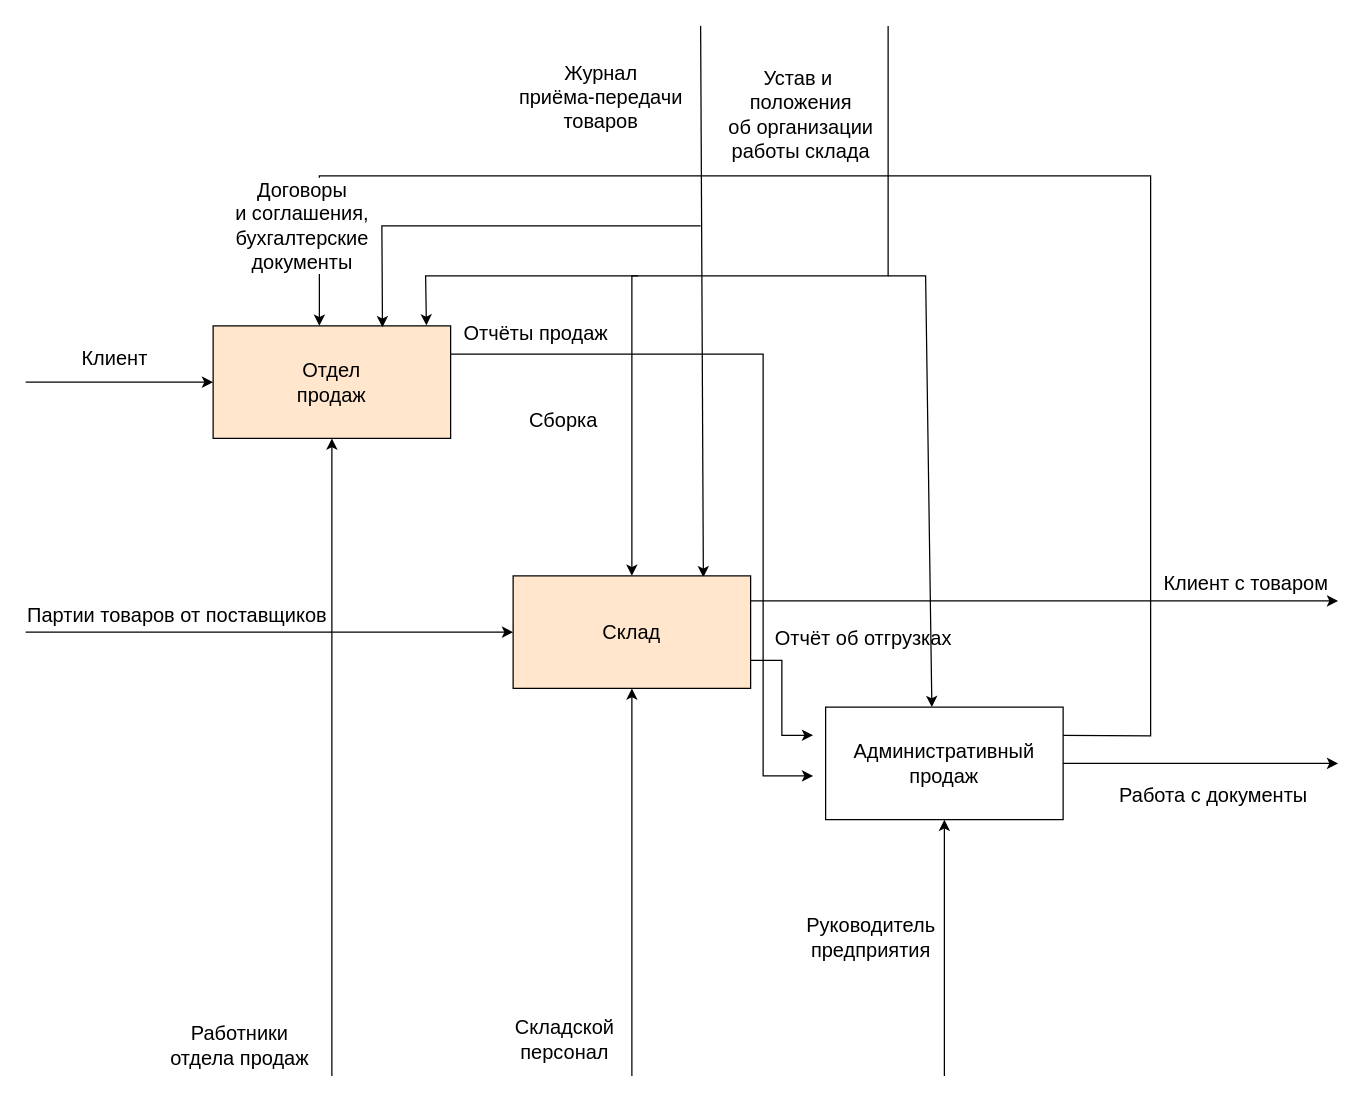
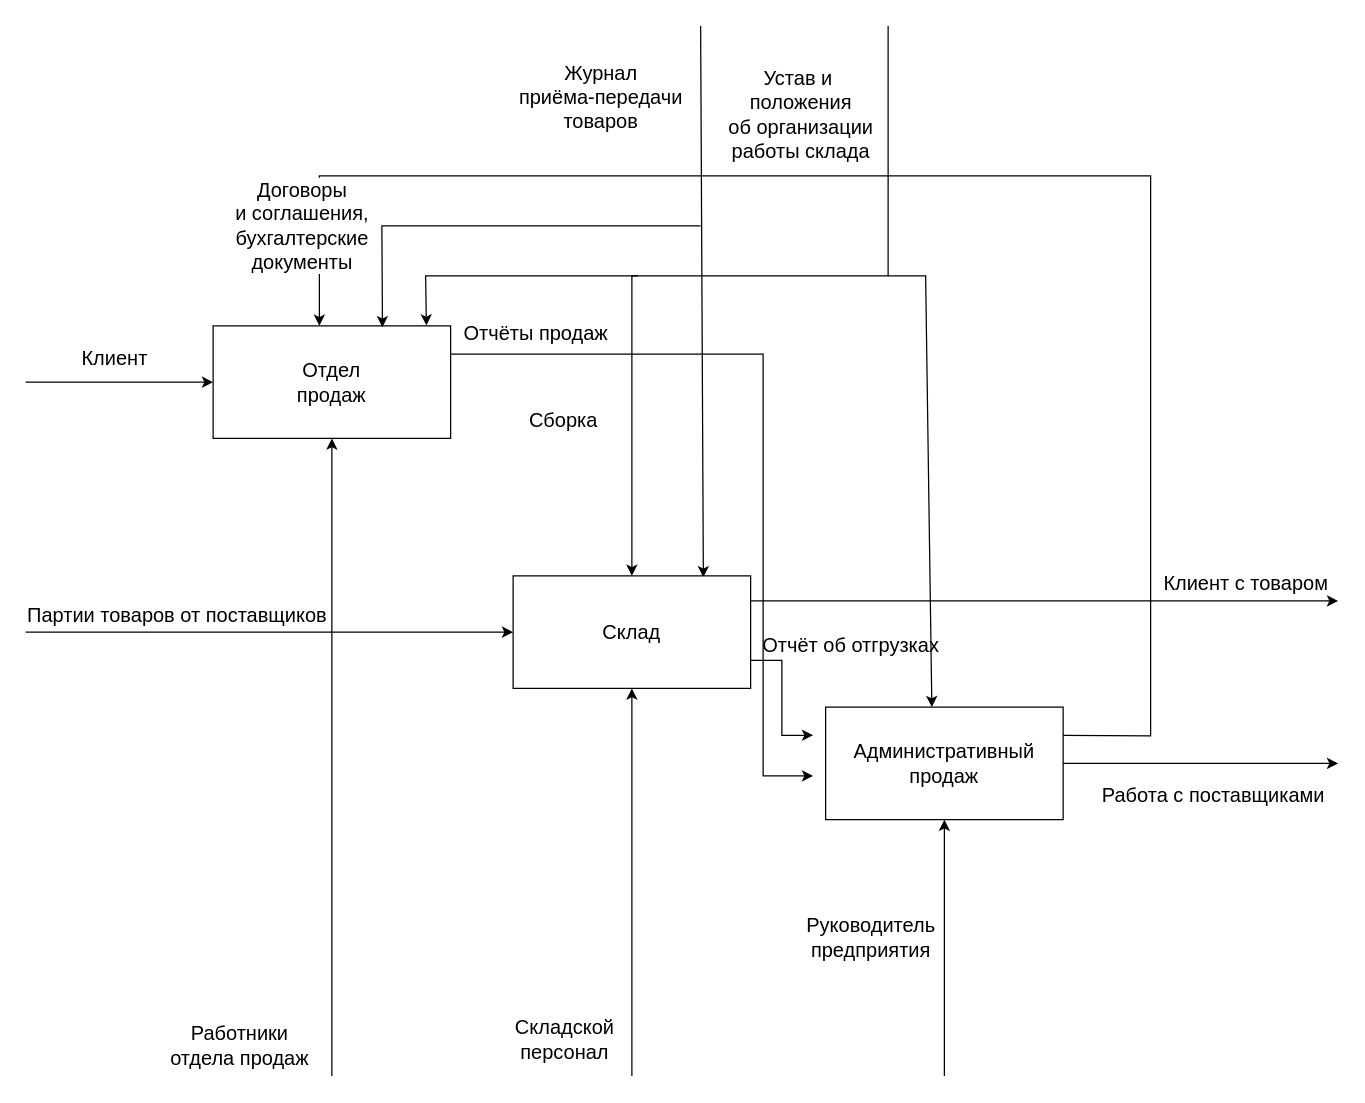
(332, 382) -> (332, 382)
(632, 632) -> (632, 632)
(863, 638) -> (851, 644)
(1214, 794) -> (1214, 794)
